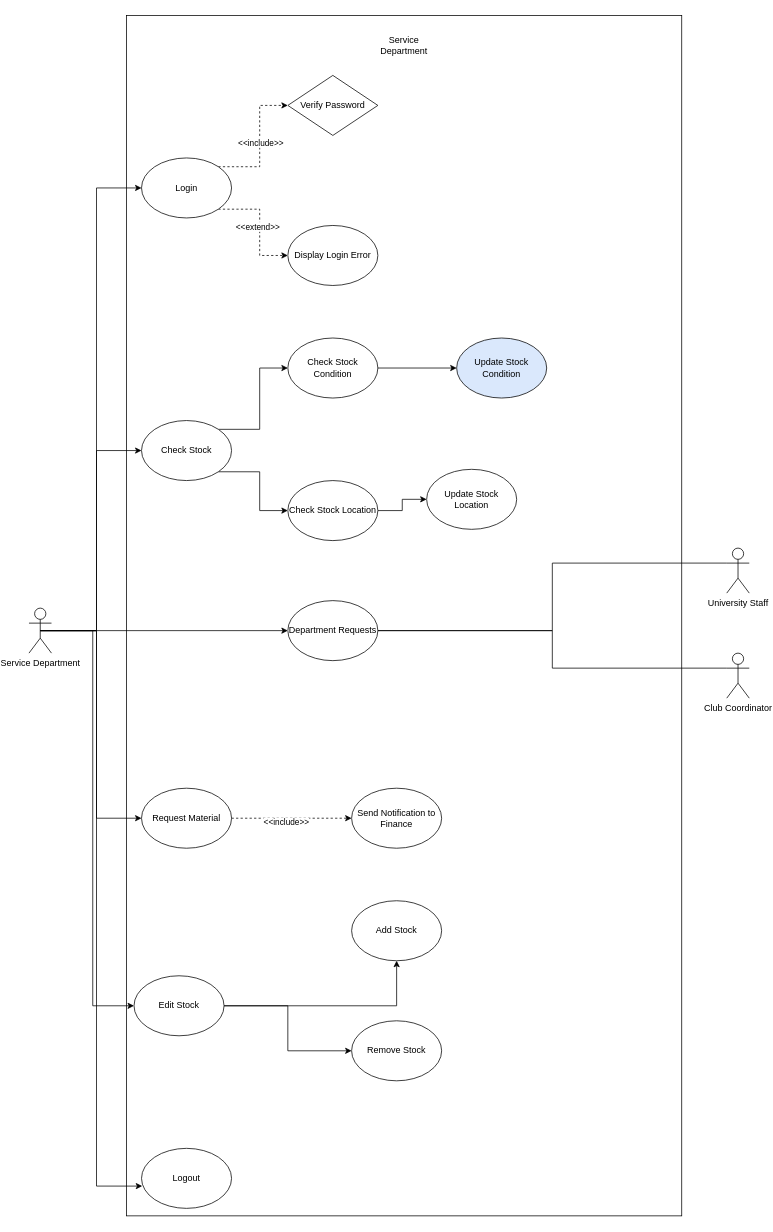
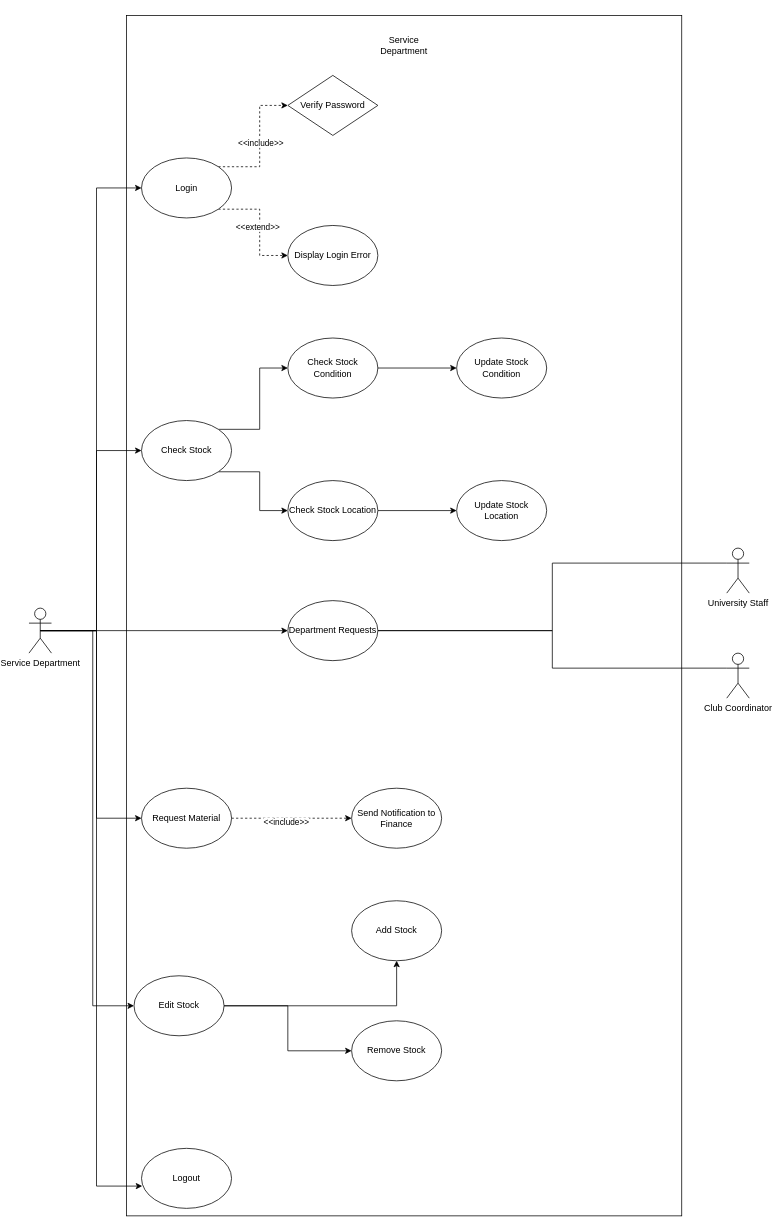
(501, 368) -> (501, 368)
(471, 499) -> (501, 510)
